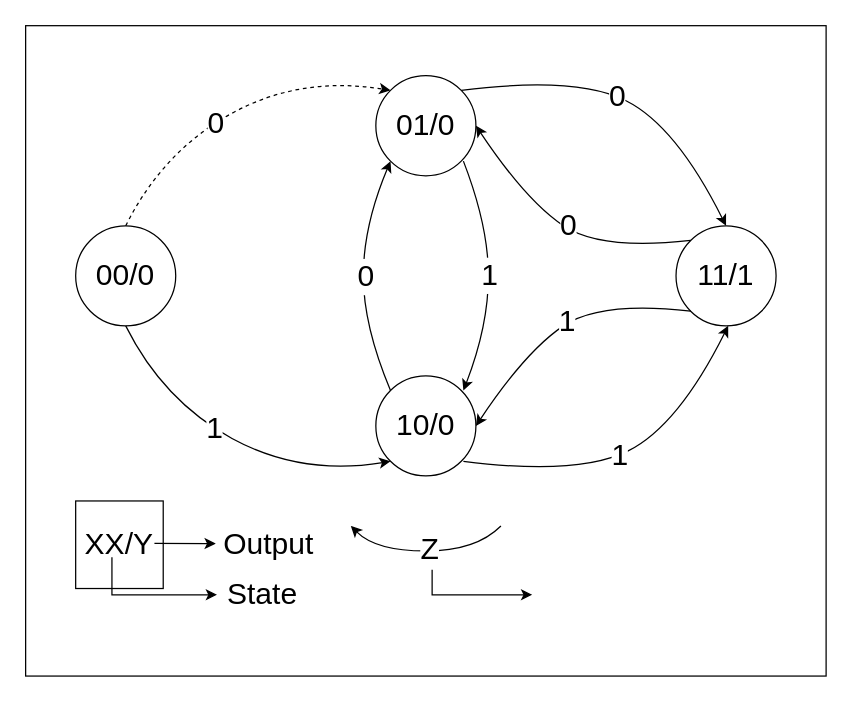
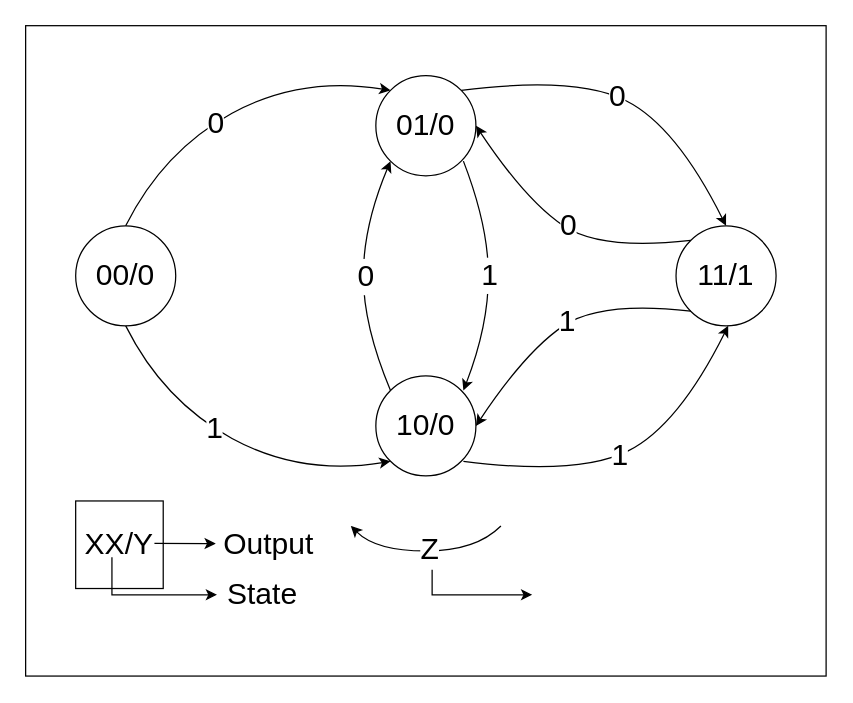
(298, 90) -> (298, 90)
